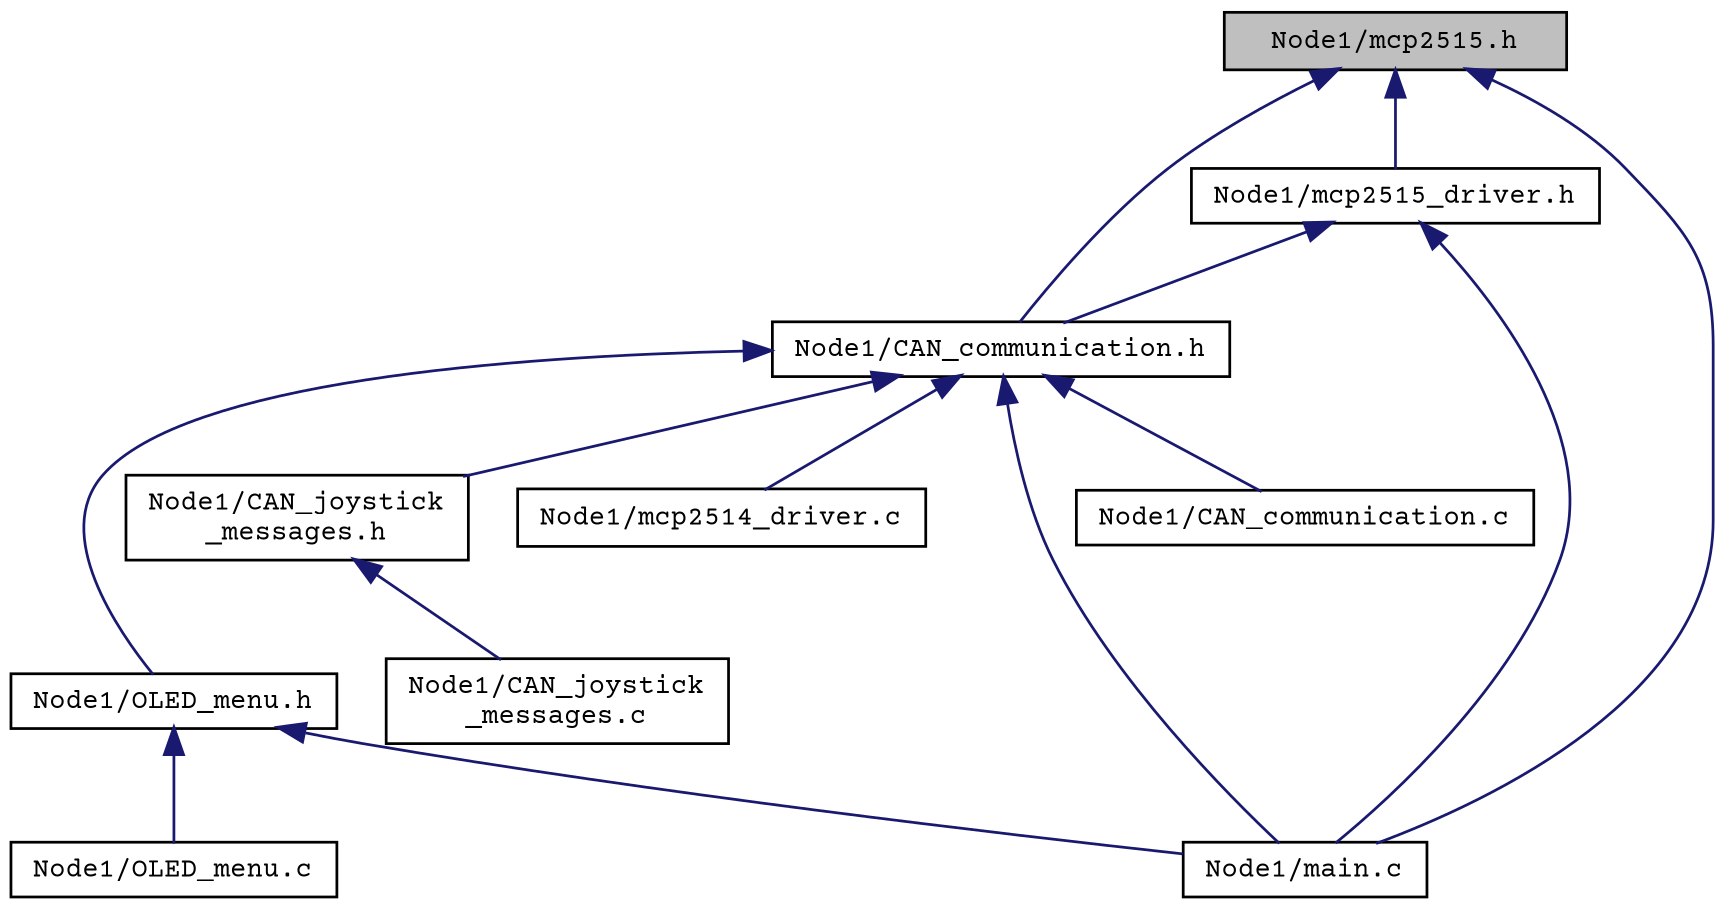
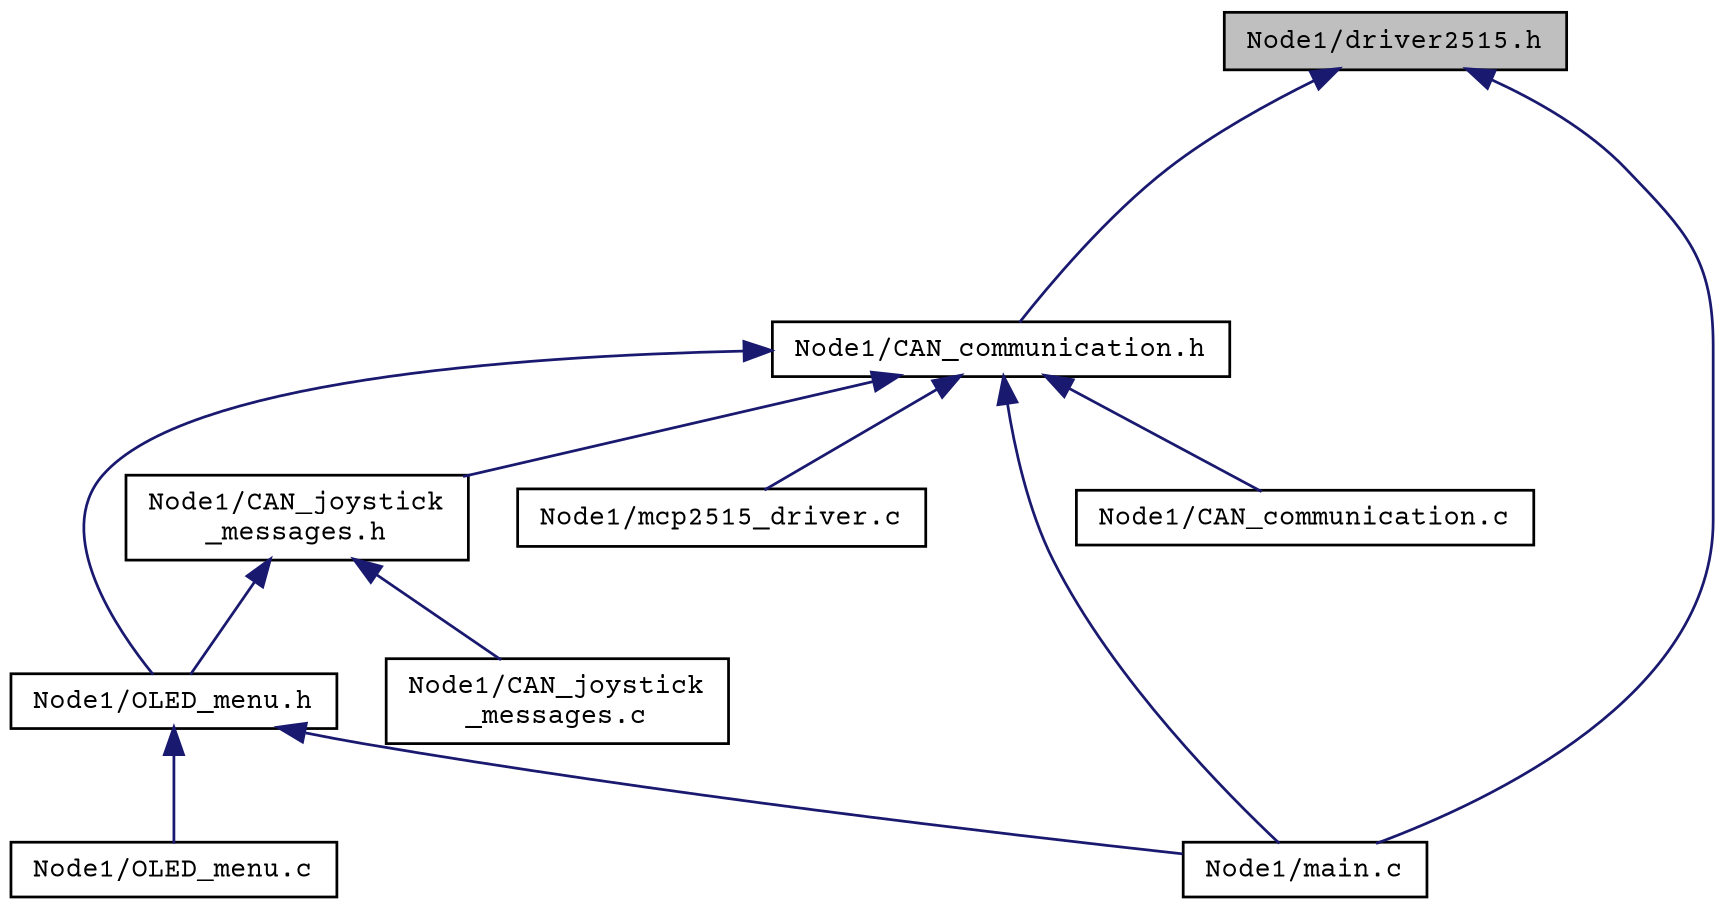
(1395, 41) -> (1395, 41)
(1395, 196) -> none
(722, 518) -> (722, 518)
none -> (222, 628)
